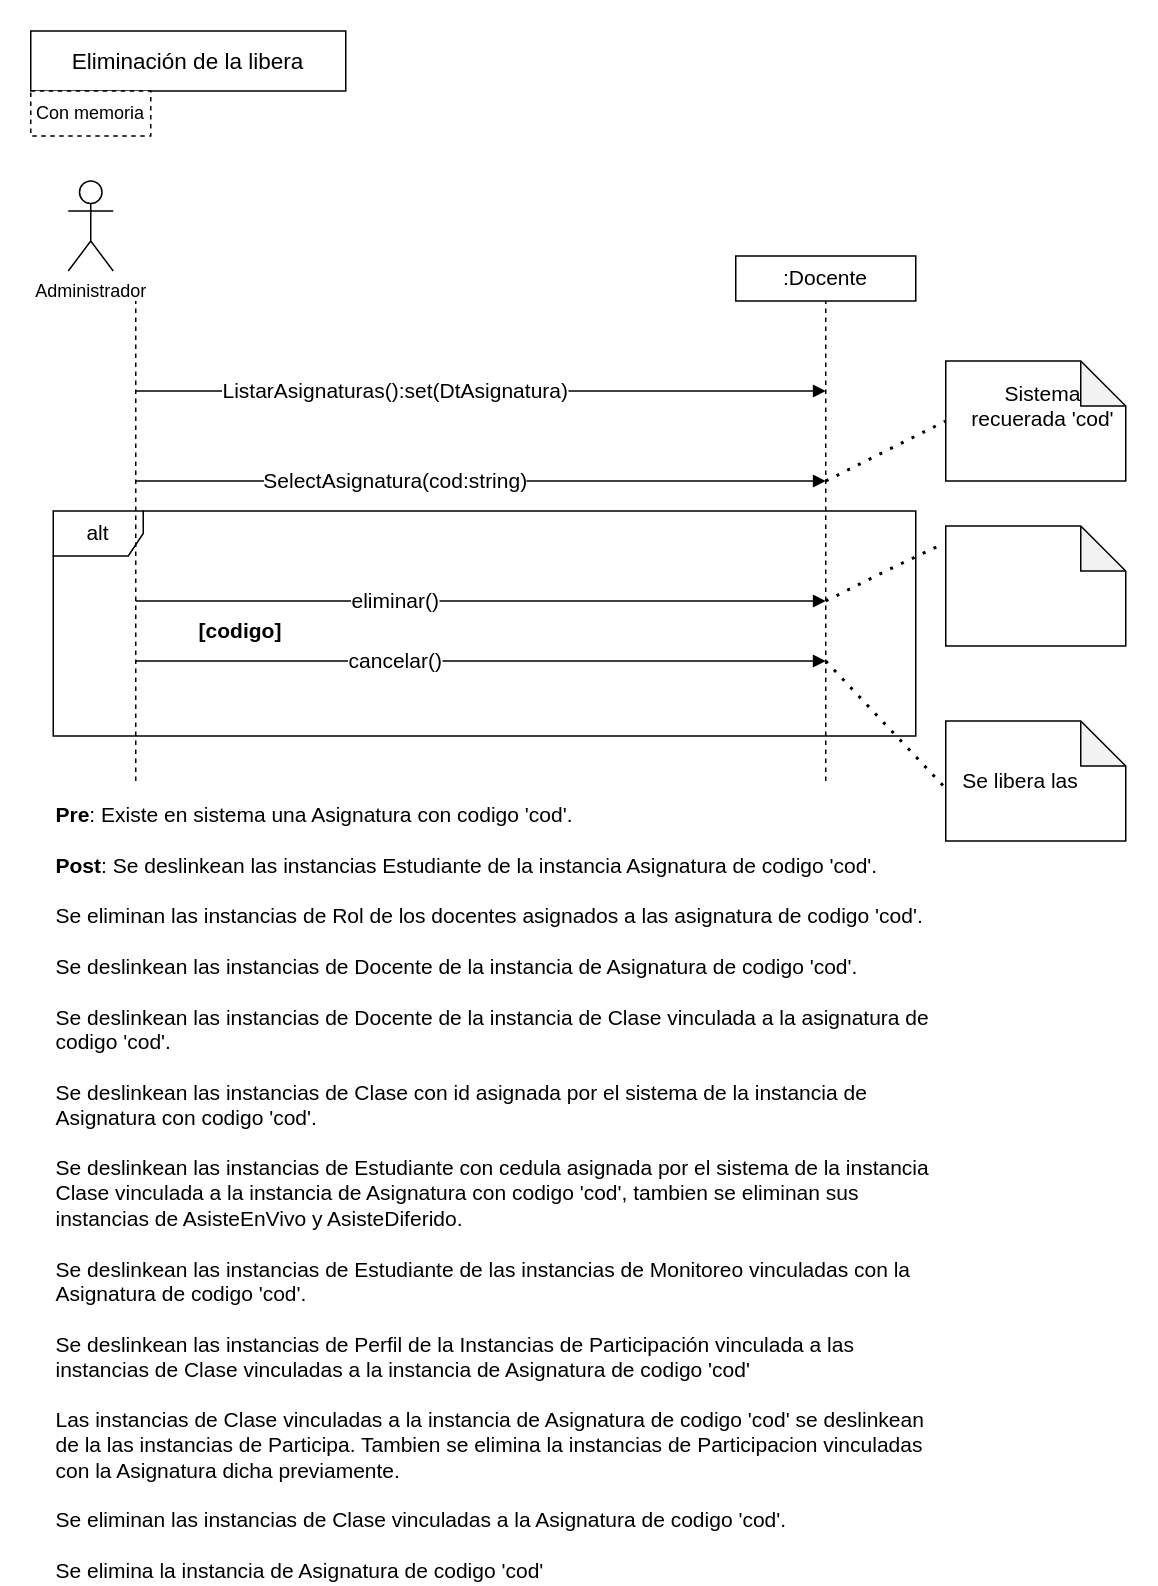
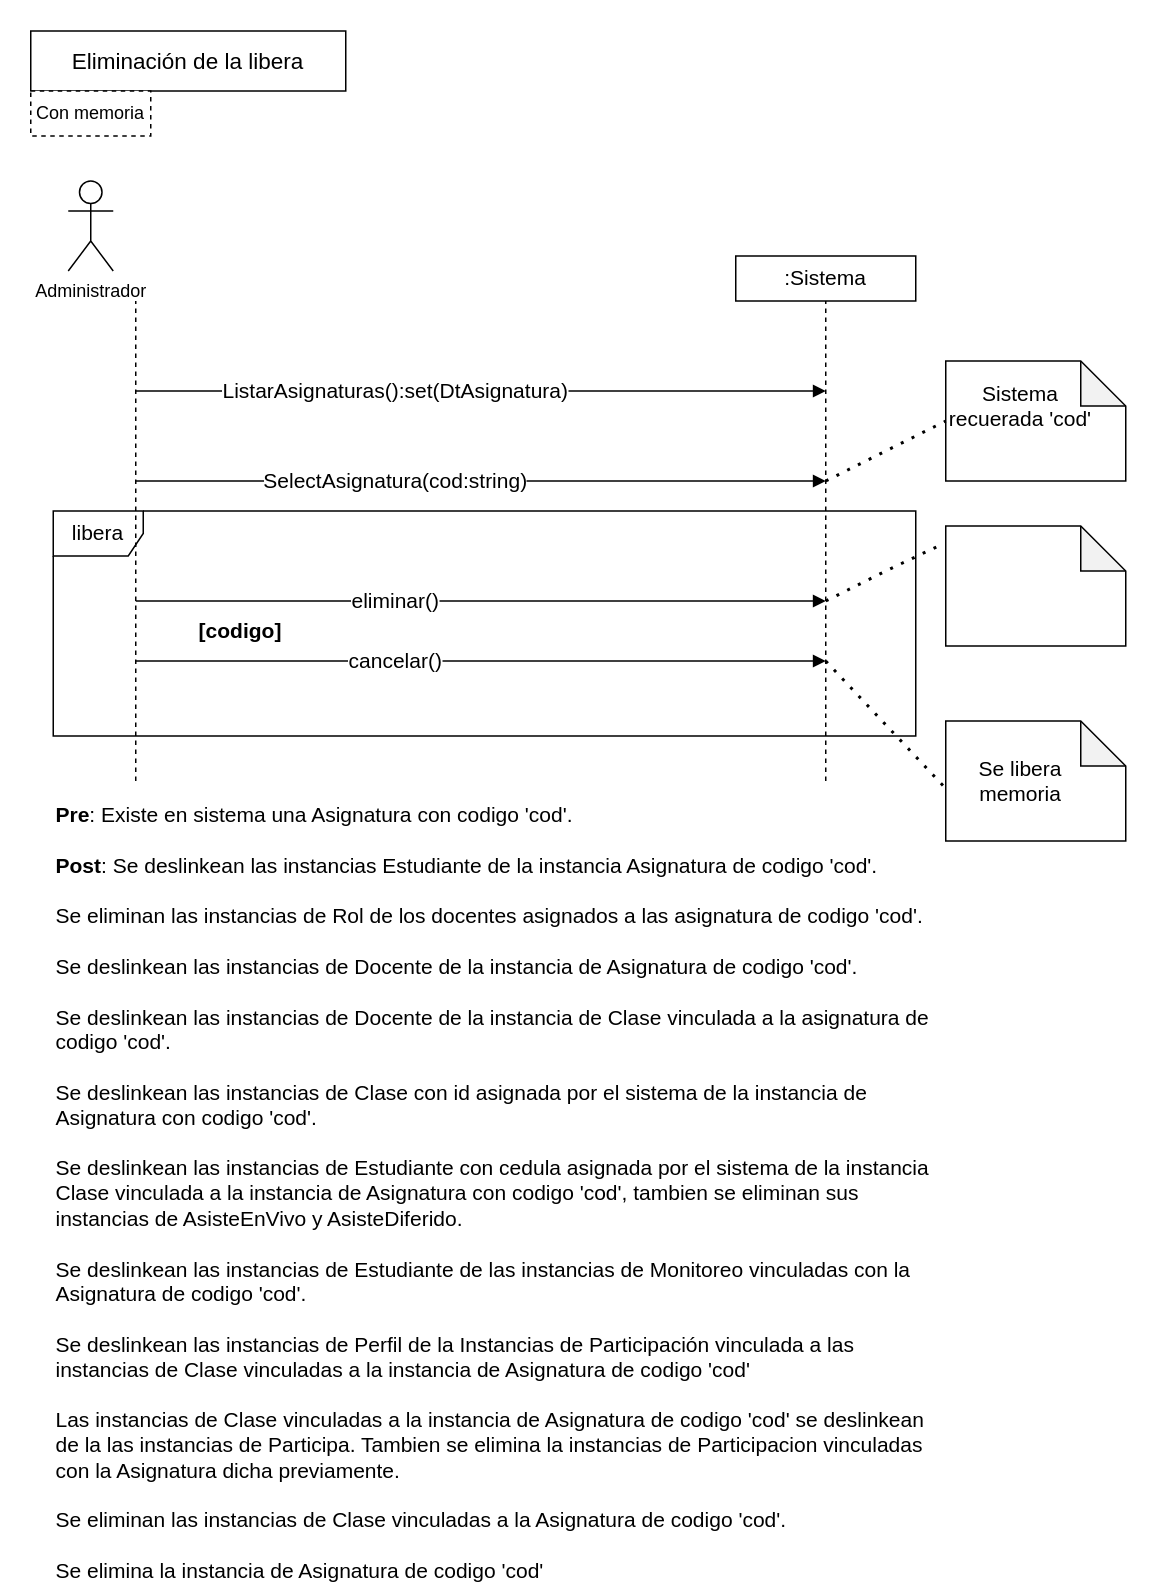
(826, 278) -> (826, 278)
(1043, 406) -> (1021, 406)
(98, 533) -> (98, 533)
(1021, 781) -> (1021, 781)
